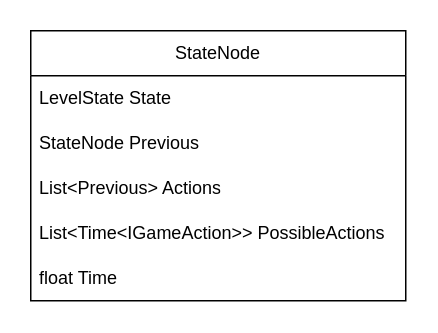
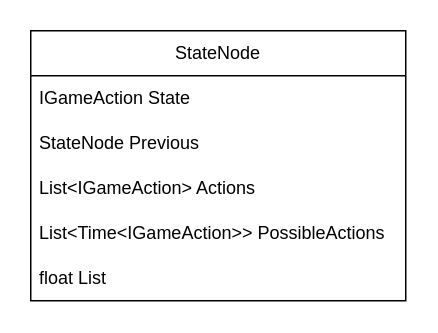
(116, 98) -> (121, 98)
(141, 188) -> (156, 188)
(83, 278) -> (83, 278)
